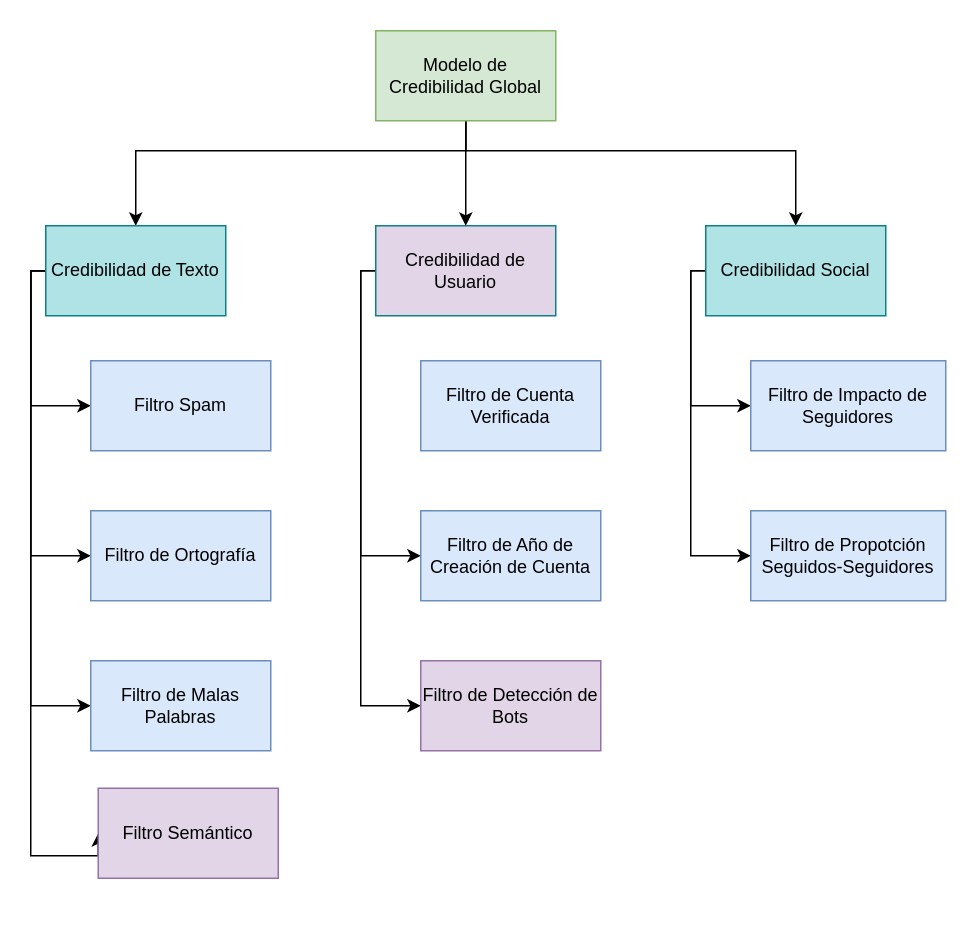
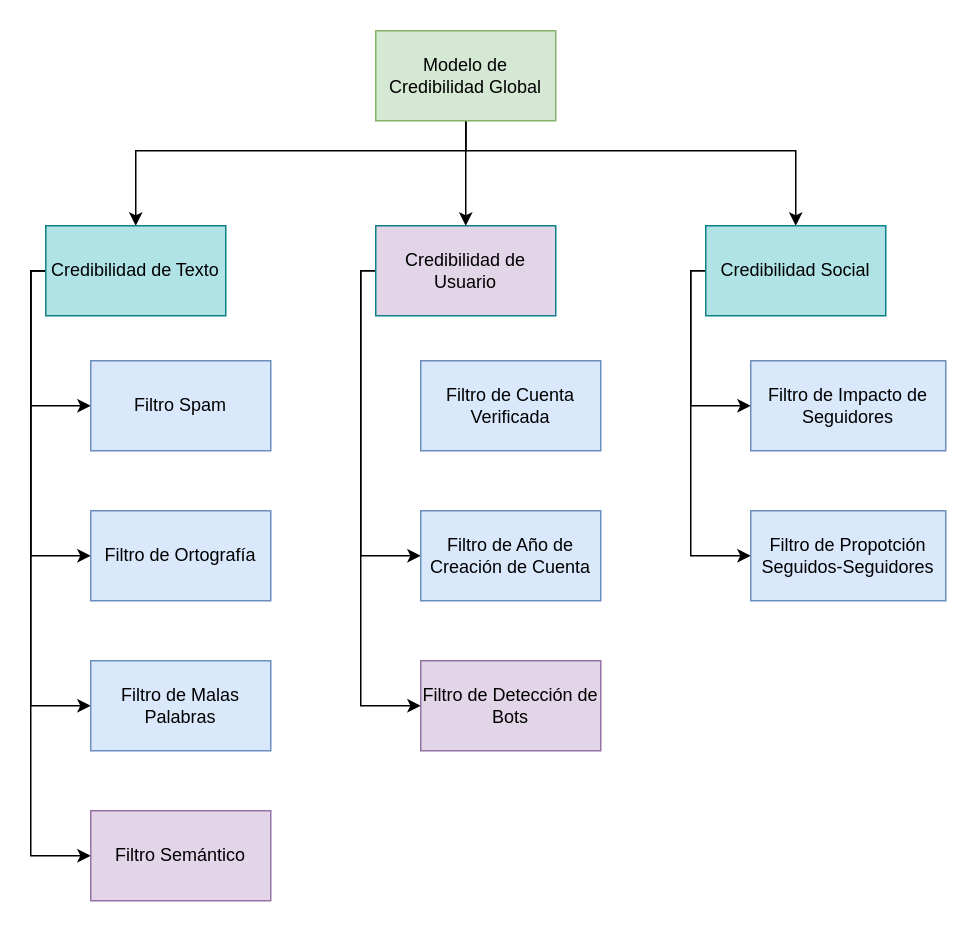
(188, 833) -> (181, 856)
